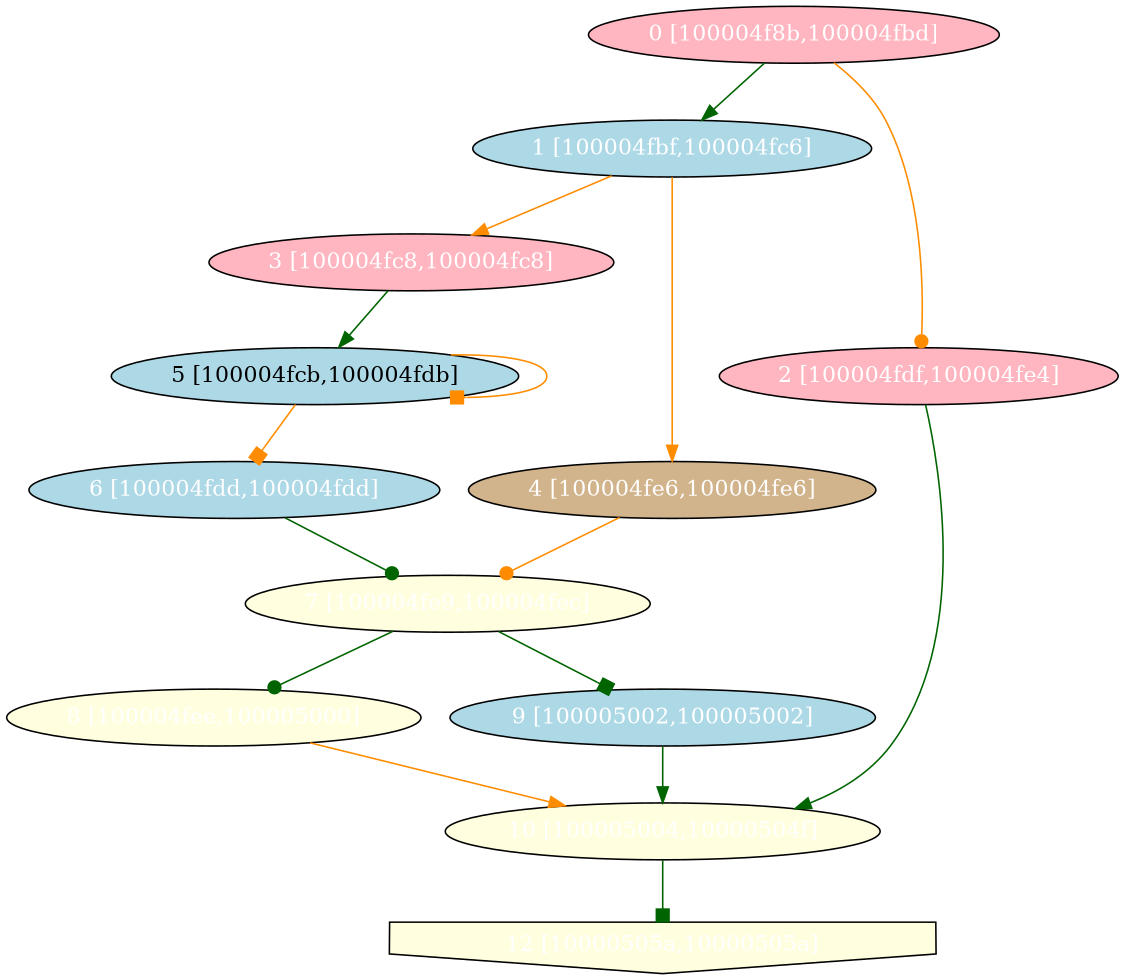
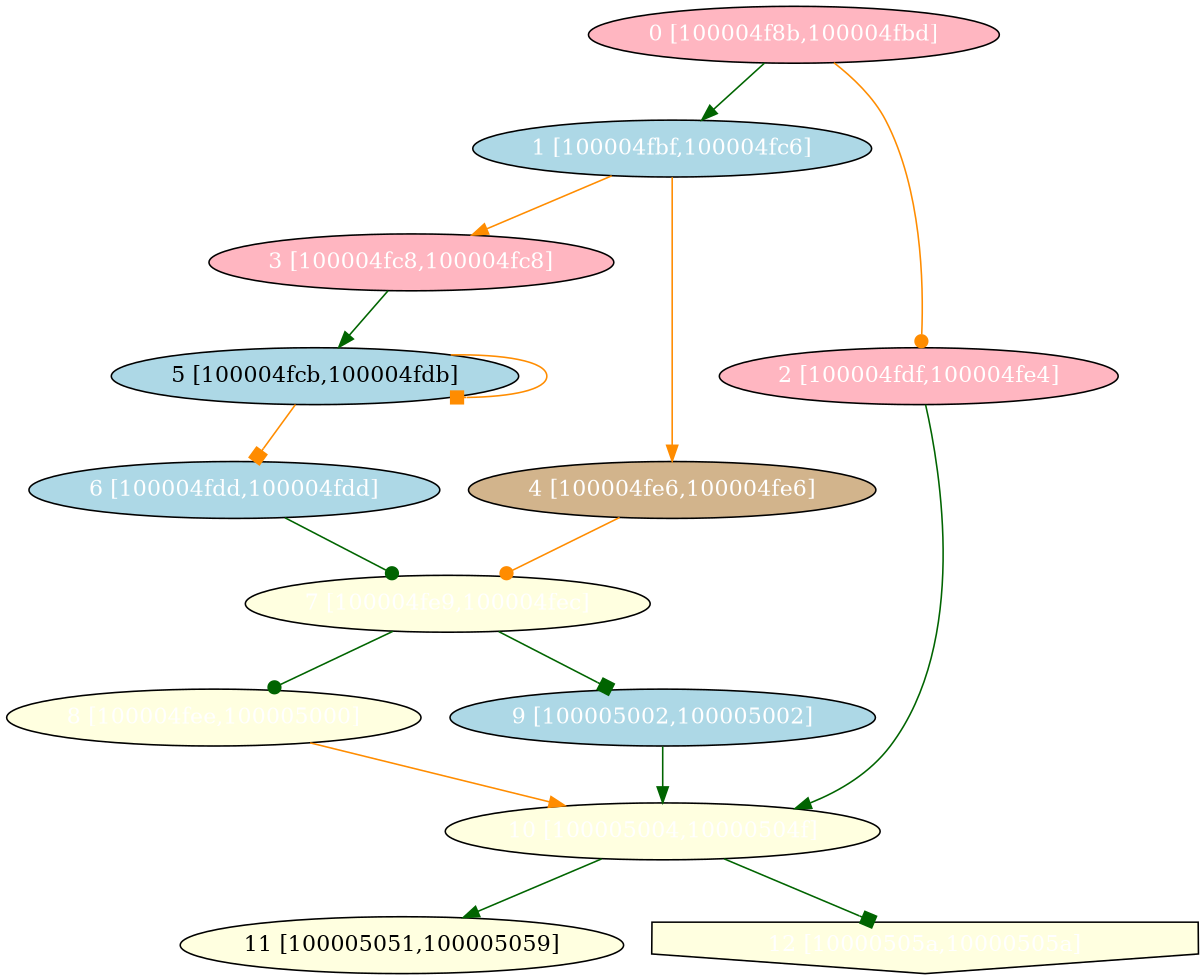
none -> (402, 945)
